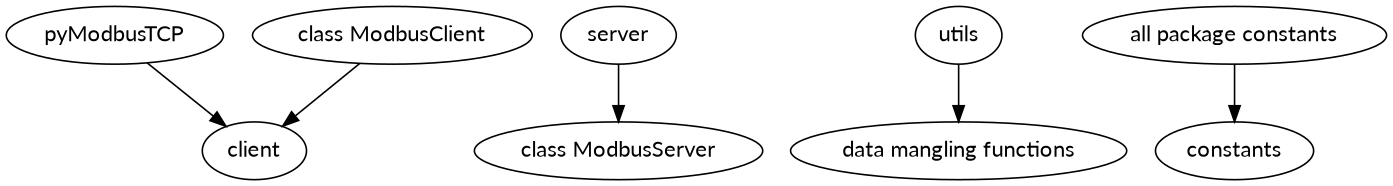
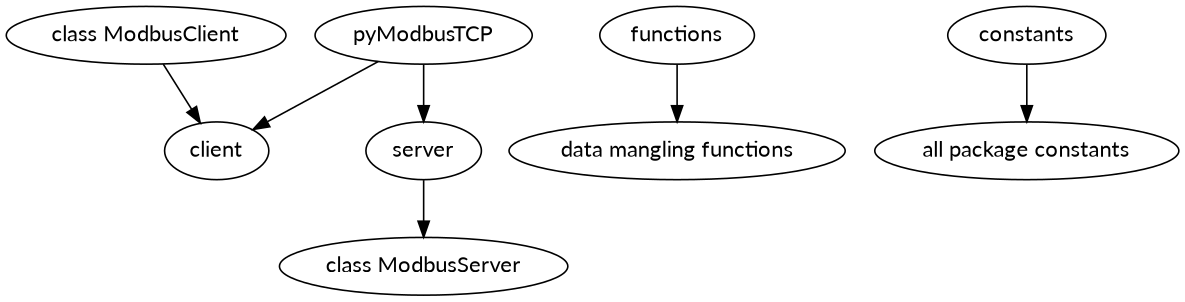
(959, 35) -> (677, 35)
none -> (424, 85)
(1235, 85) -> (1027, 85)
